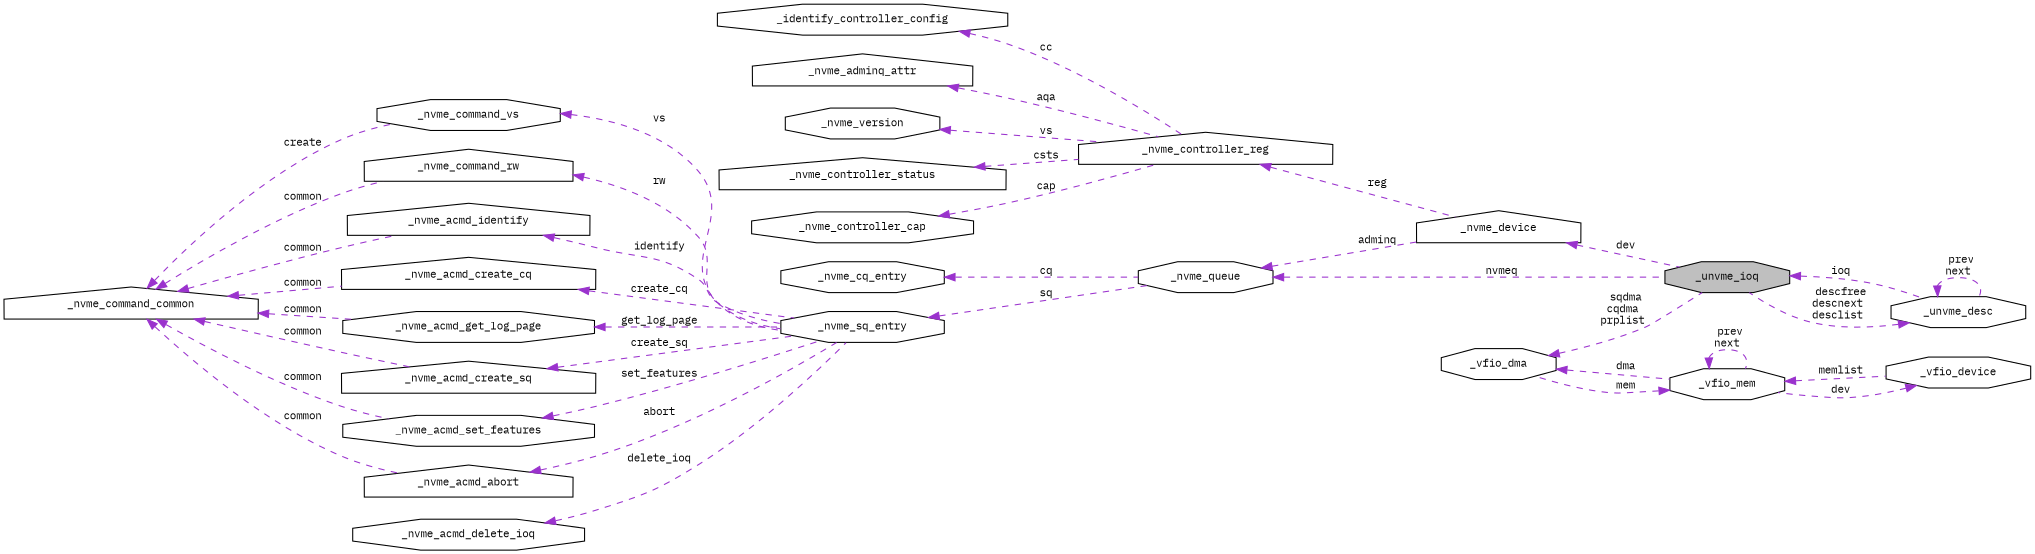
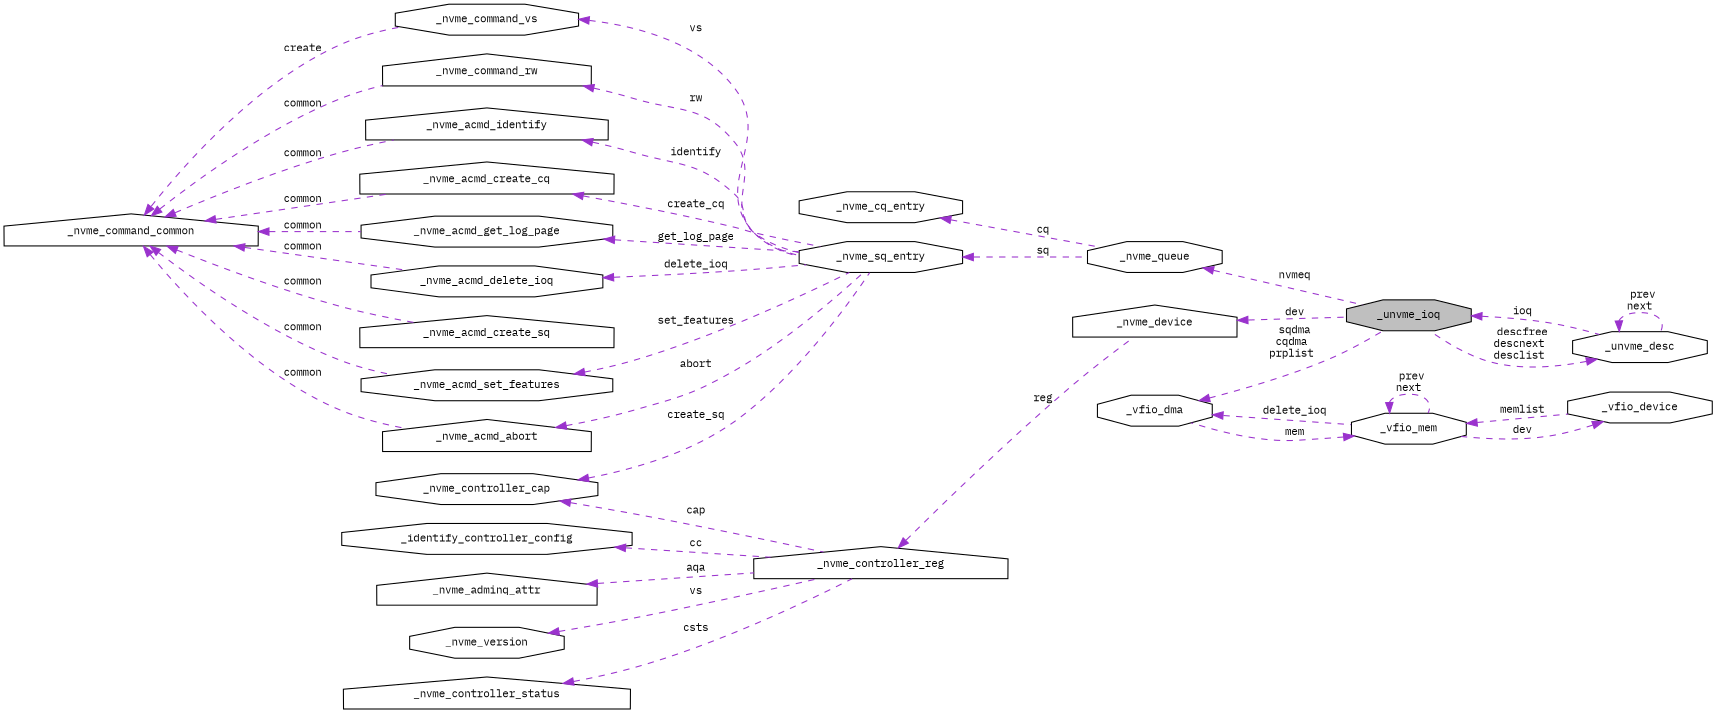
(1344, 254) -> none
none -> (326, 259)
(676, 352) -> (752, 408)
(1623, 367) -> (1292, 411)
